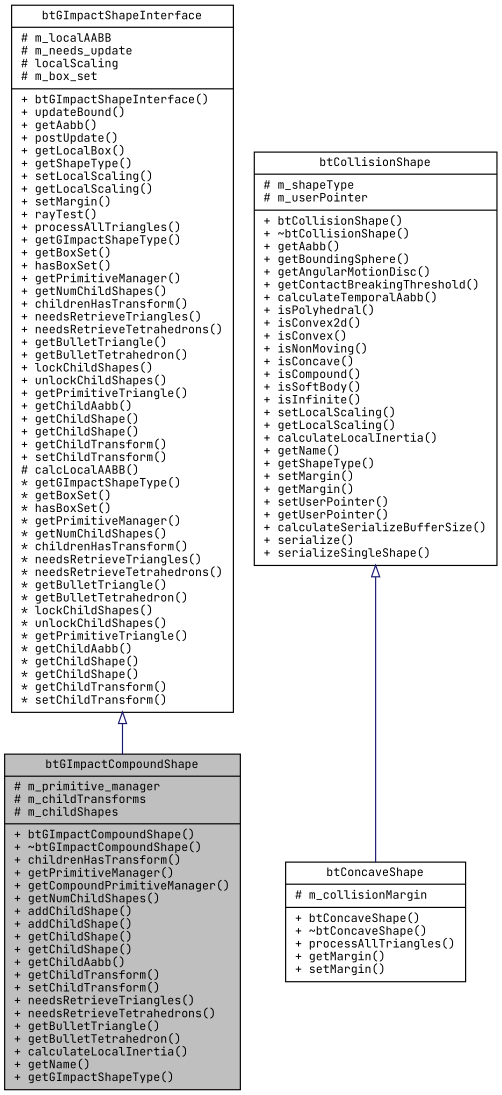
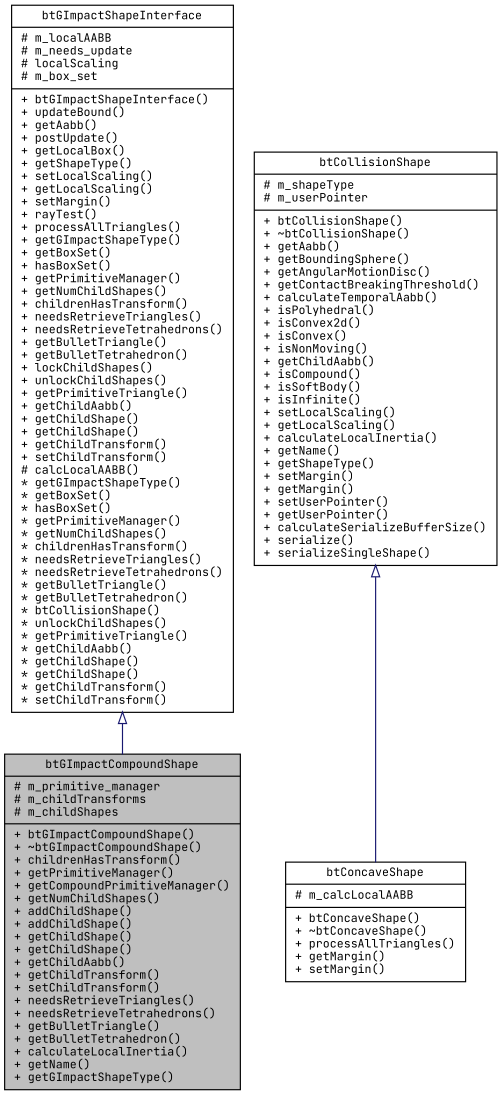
(309, 362) -> (320, 362)
(88, 611) -> (91, 611)
(362, 895) -> (355, 895)
